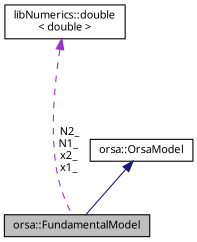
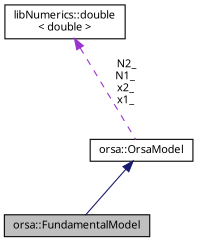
(54, 134) -> (108, 94)
